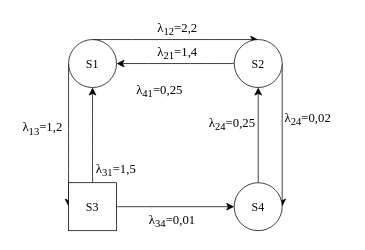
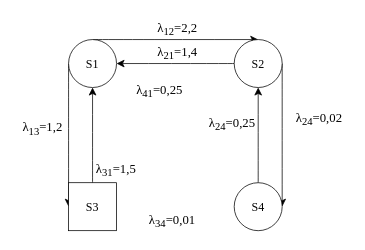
(308, 119) -> (319, 119)
(174, 207) -> none
